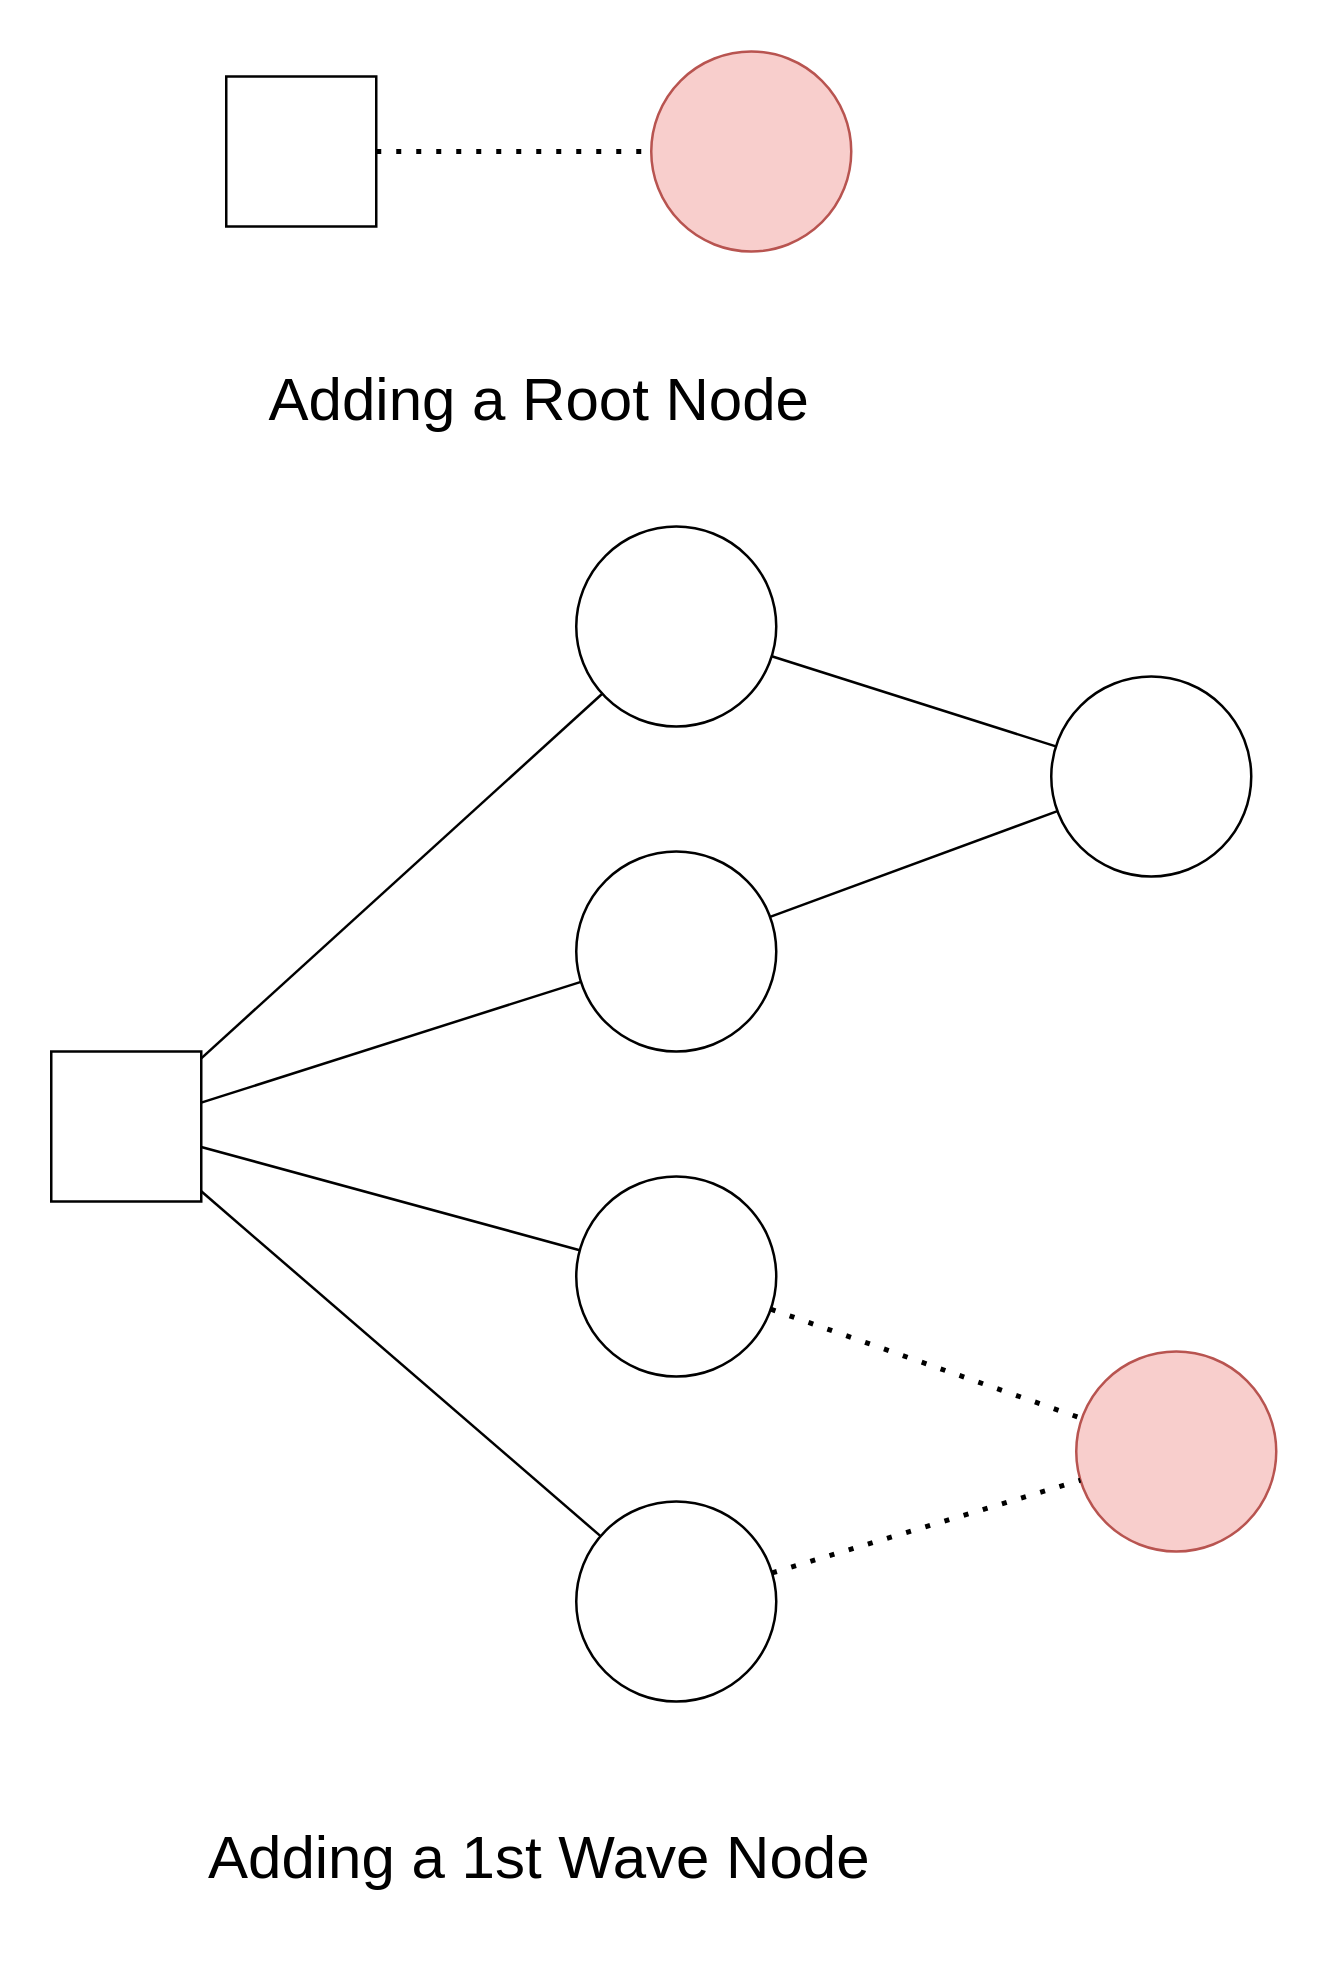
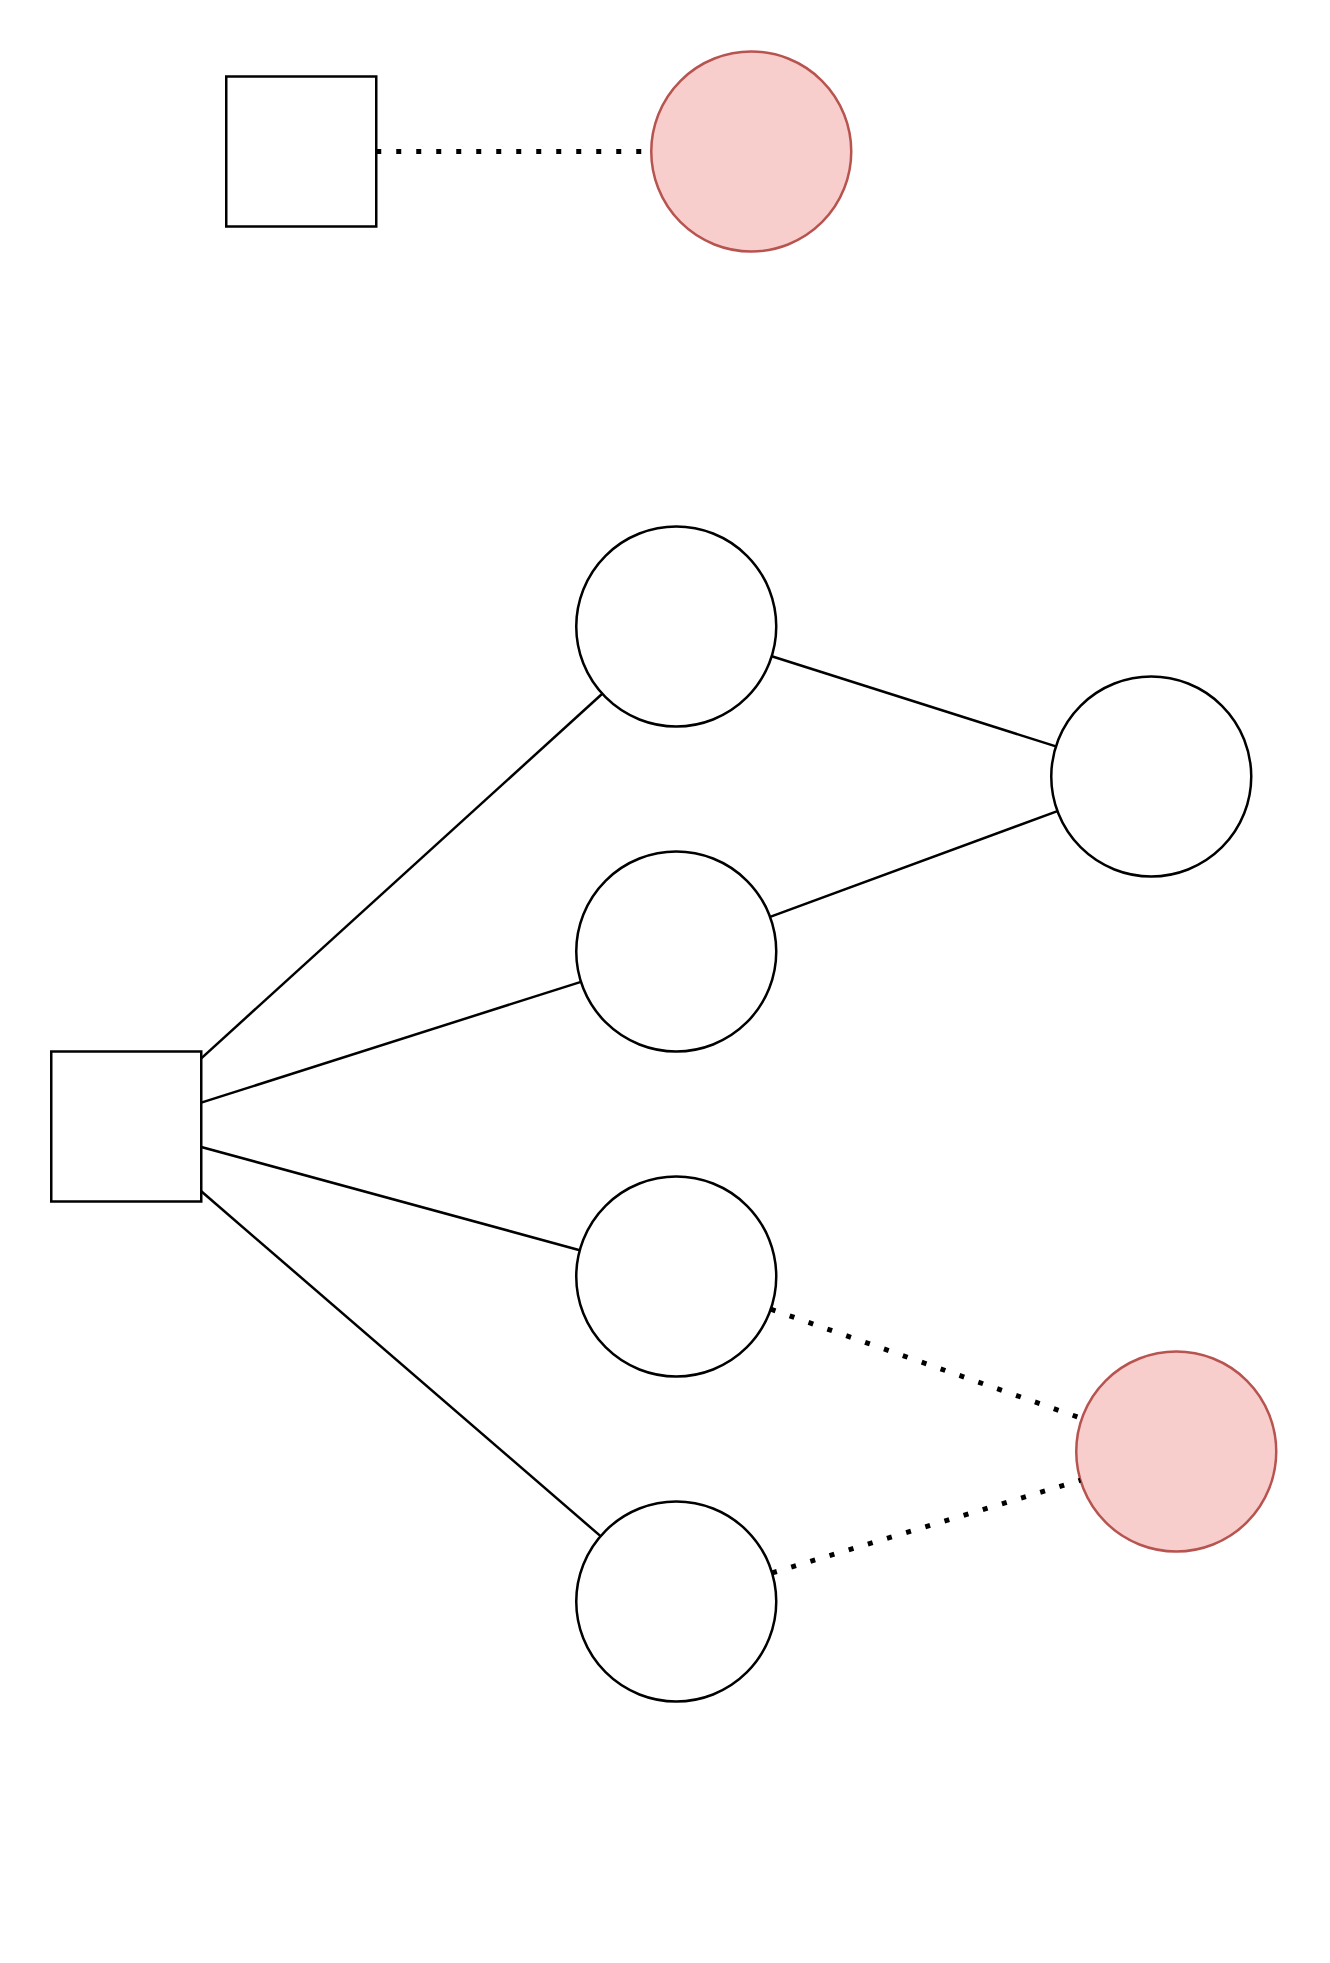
(539, 401) -> none
(539, 1859) -> none
